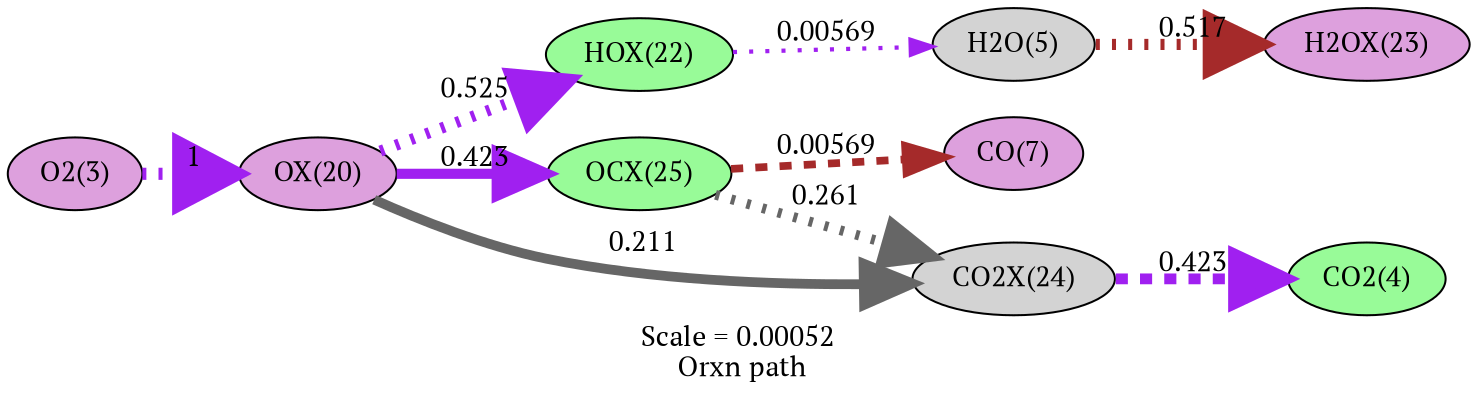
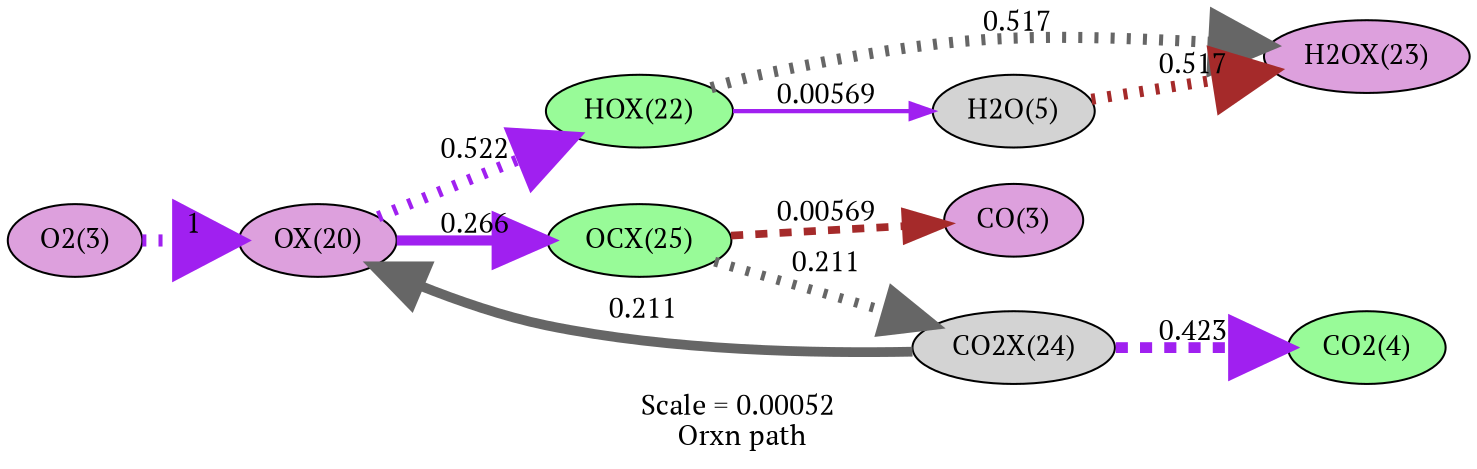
none -> (960, 42)
(822, 50) -> (822, 111)
(471, 90) -> (471, 151)
(1014, 154) -> (1014, 220)
(471, 159) -> (471, 225)
(823, 197) -> (823, 264)
(613, 270) -> (662, 343)
